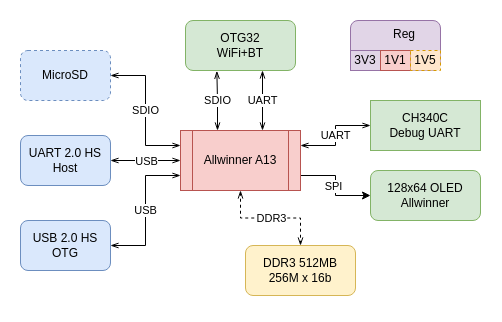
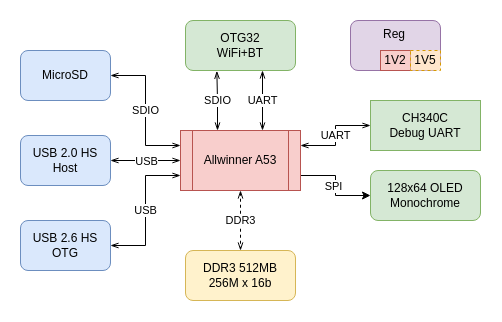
(405, 35) -> (395, 35)
(366, 61) -> none
(396, 61) -> (396, 61)
(66, 76) -> (66, 76)
(66, 161) -> (66, 161)
(241, 161) -> (241, 161)
(426, 196) -> (426, 196)
(66, 246) -> (66, 246)
(301, 271) -> (241, 276)
